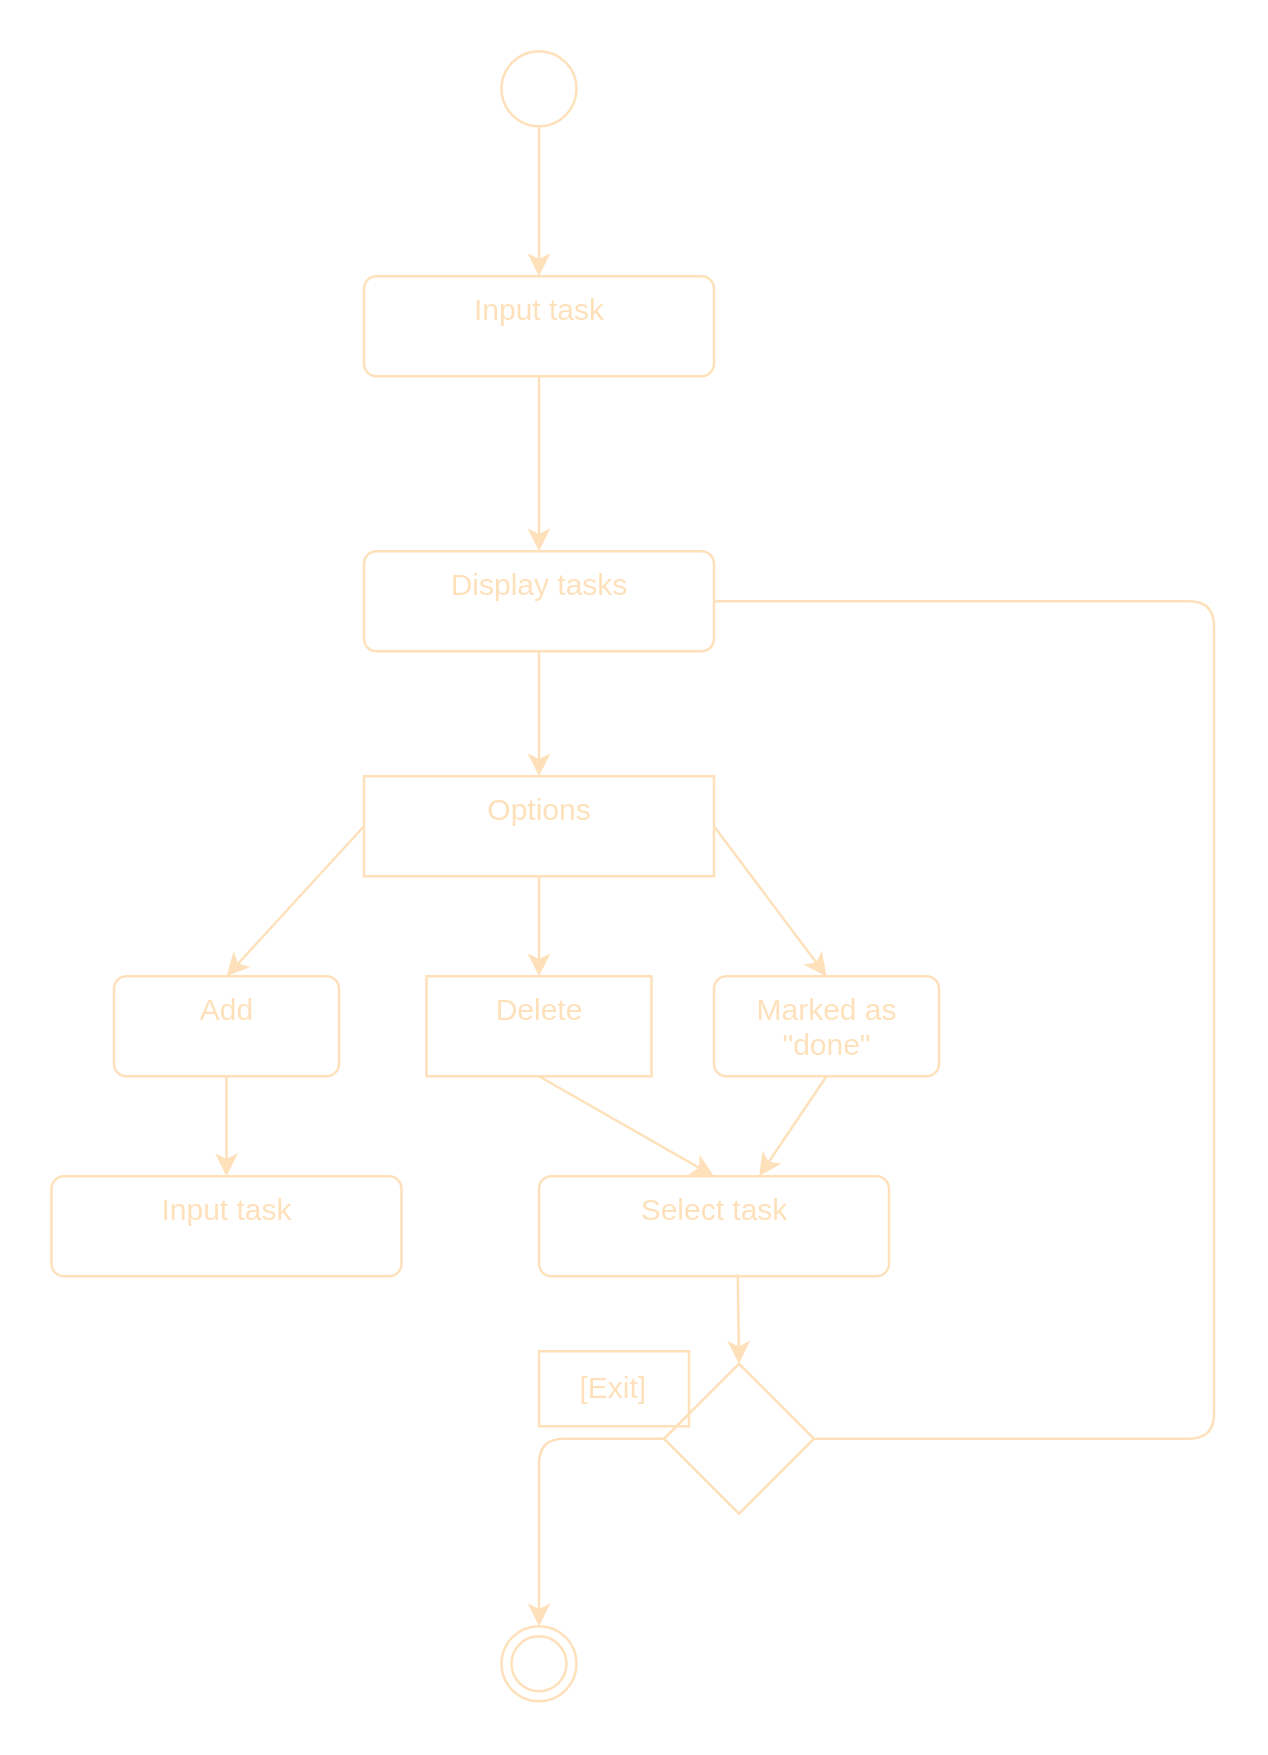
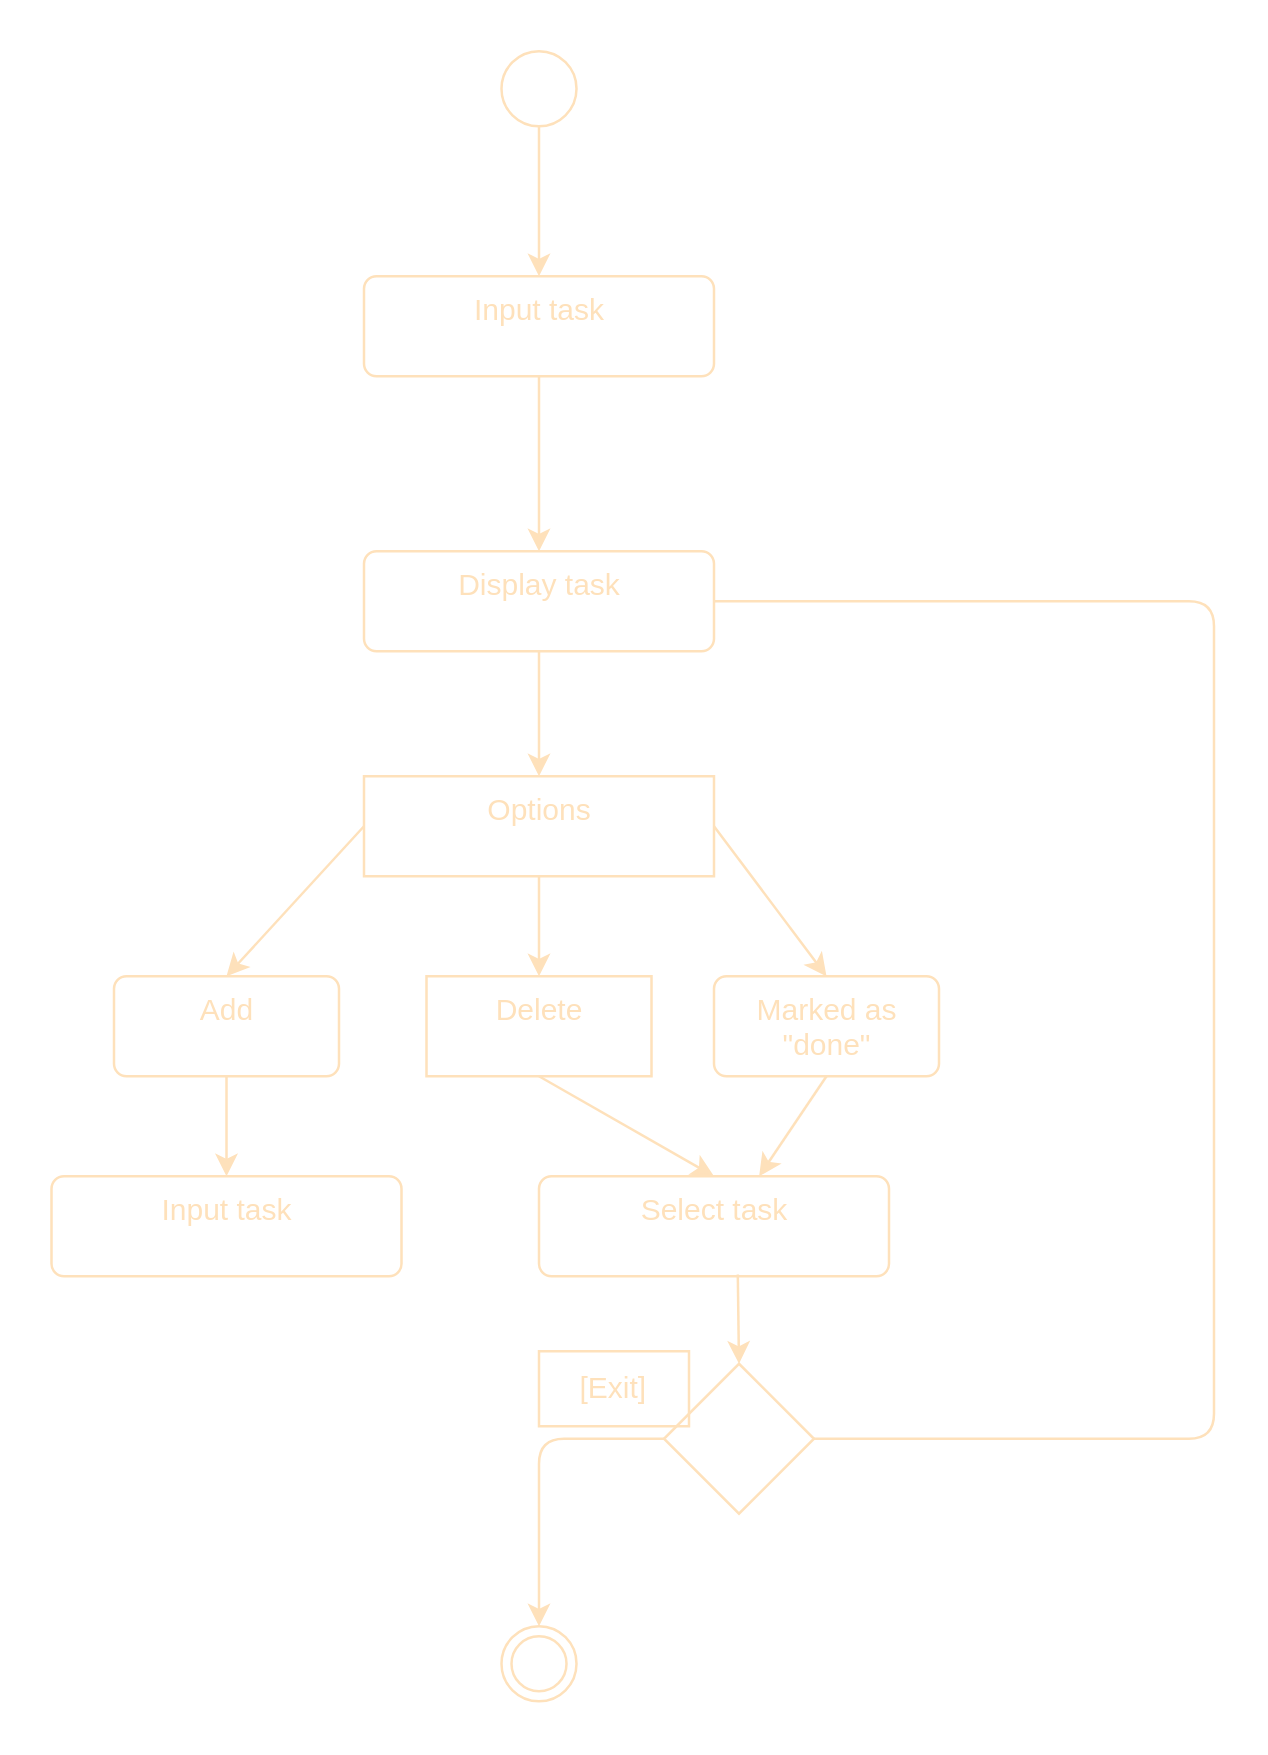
(540, 587) -> (540, 587)
